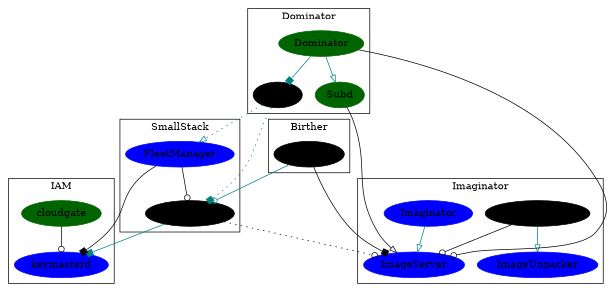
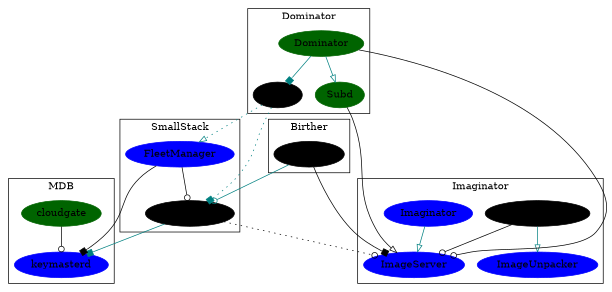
(61, 187) -> (61, 187)
